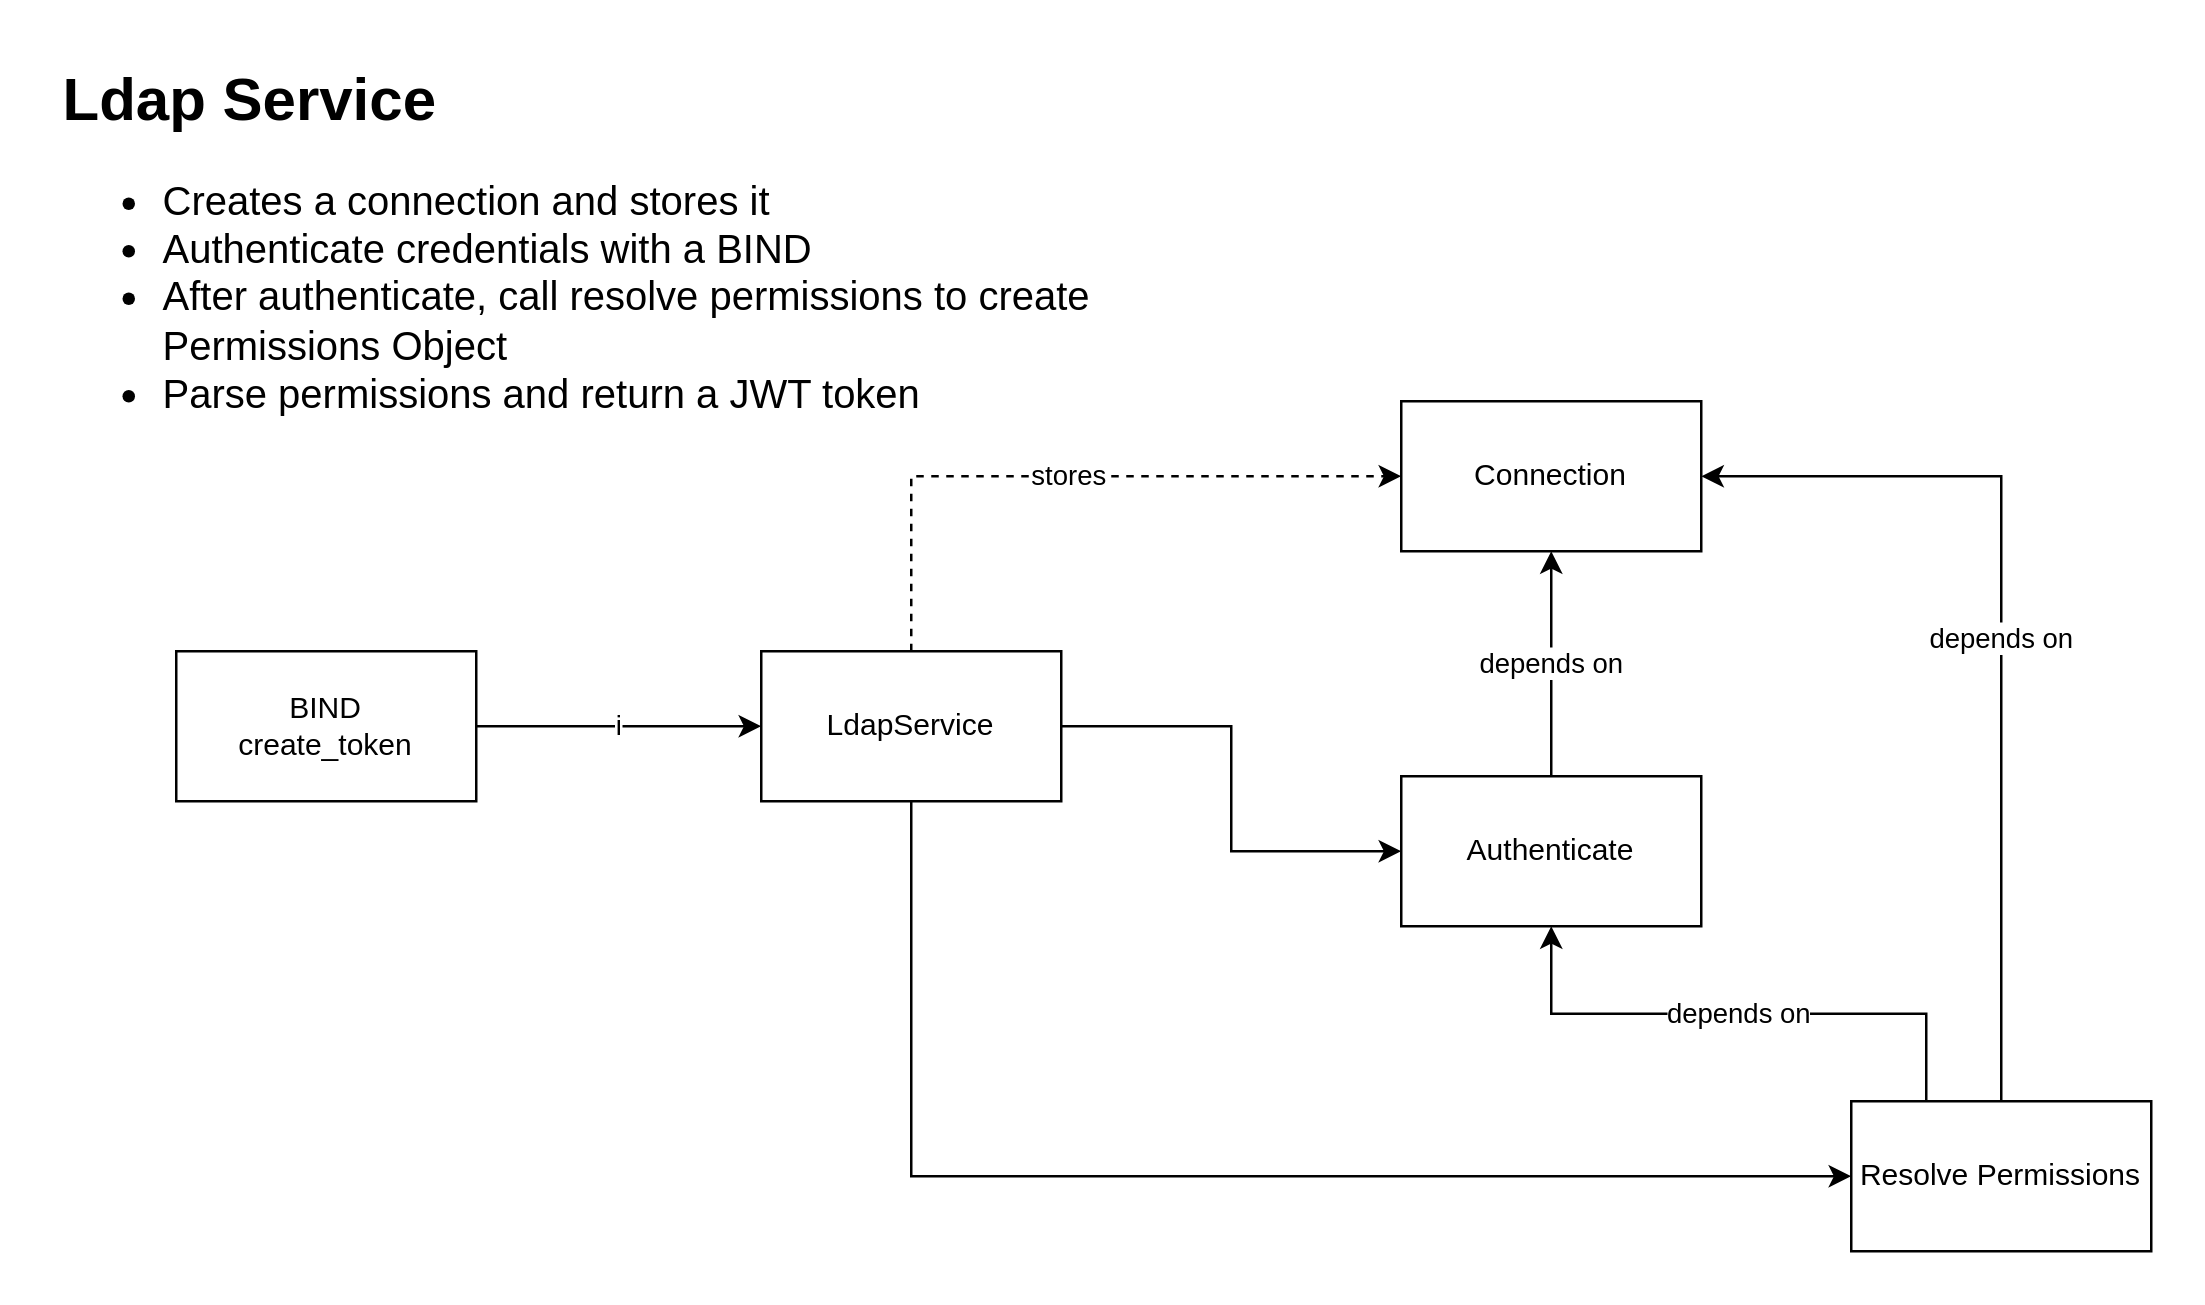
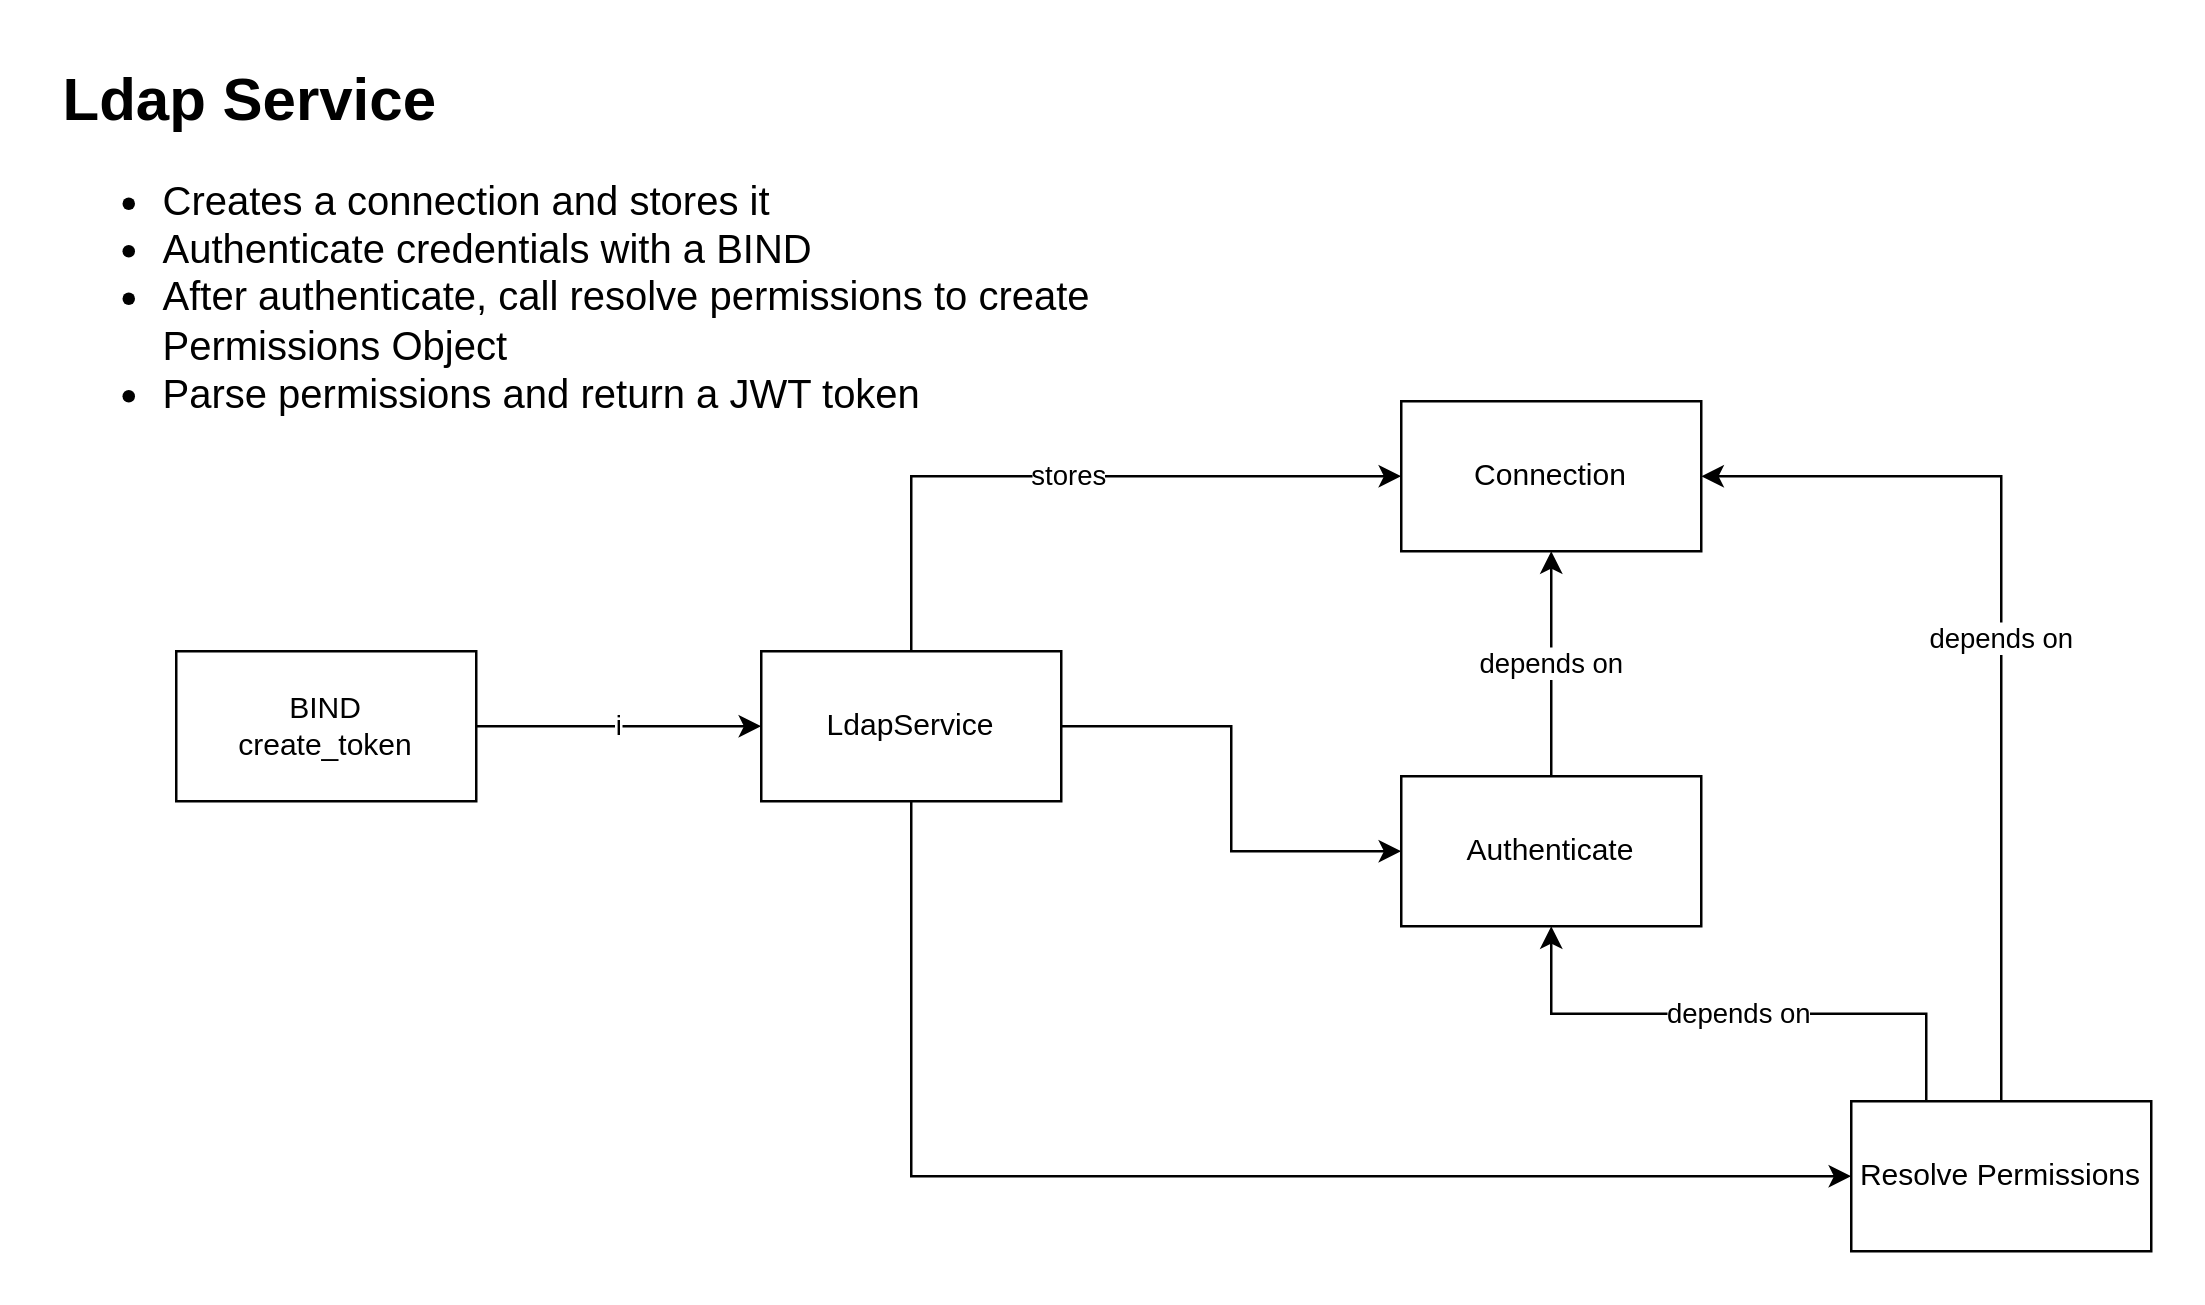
(911, 500) -> (911, 500)
